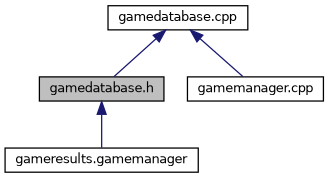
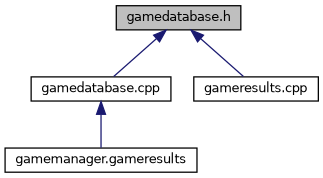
(135, 58) -> (135, 58)
(255, 89) -> (101, 160)
(102, 160) -> (256, 89)
